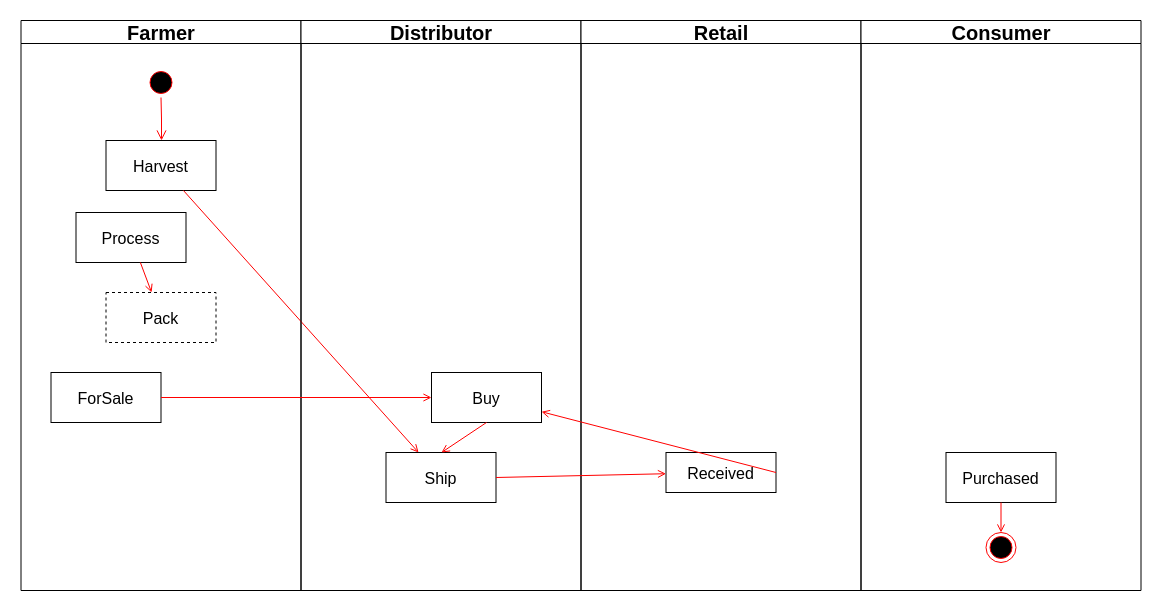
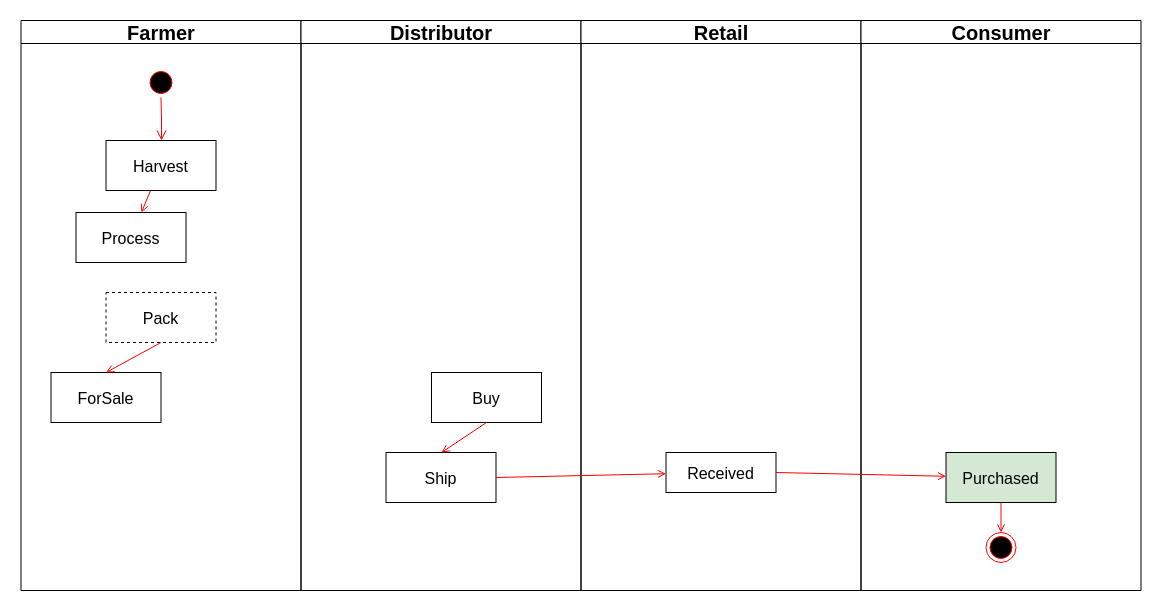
(145, 276) -> none
(299, 320) -> (147, 200)
none -> (134, 357)
(295, 398) -> none
(660, 442) -> (859, 474)
(1001, 478) -> (1001, 478)
